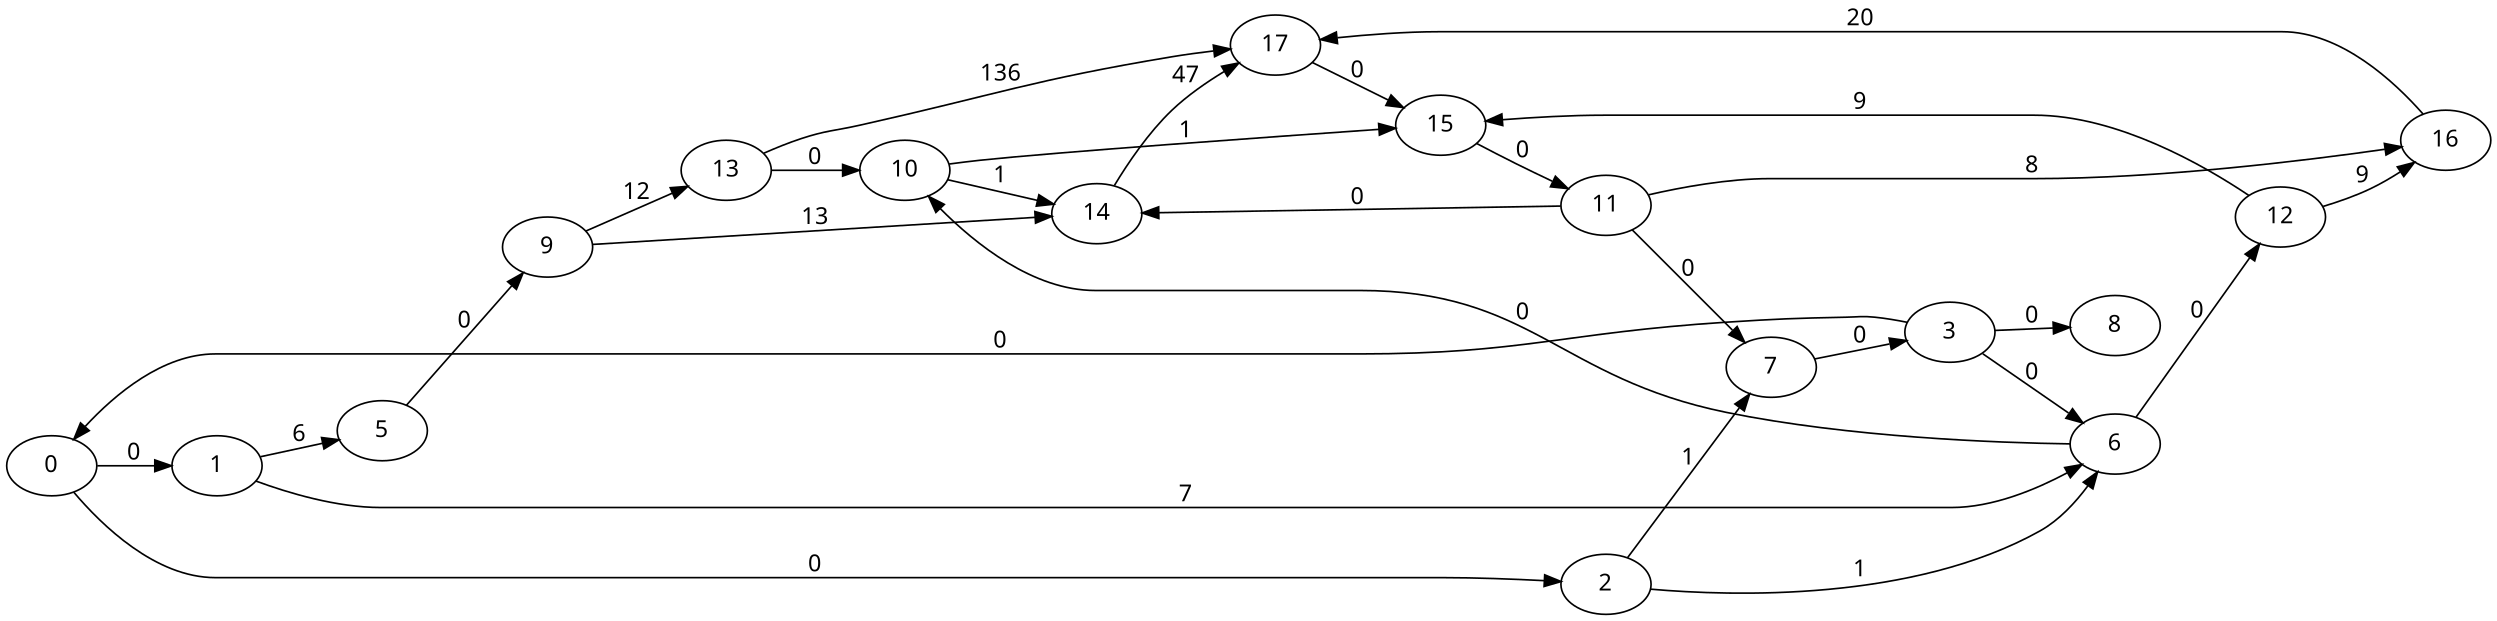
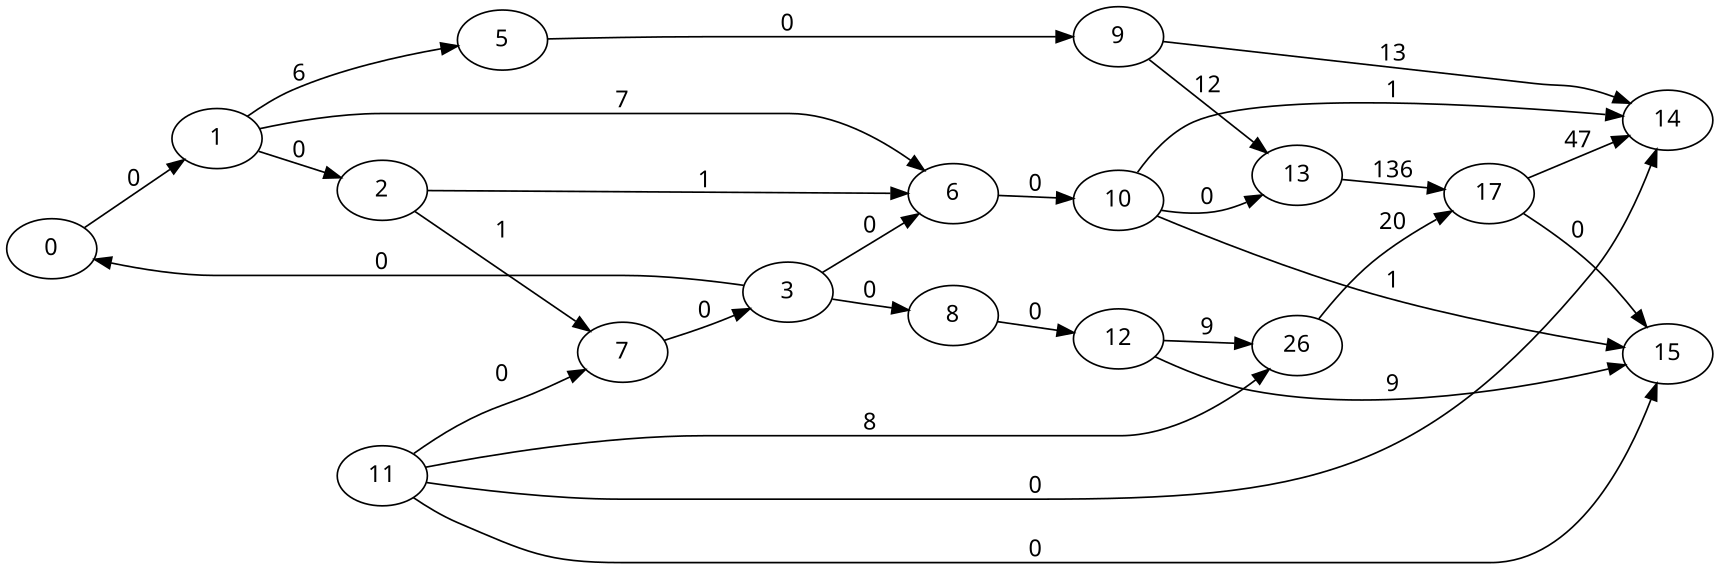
(1161, 121) -> (1571, 160)
(2446, 140) -> (1297, 346)
(1514, 163) -> (1066, 563)
(807, 170) -> (1205, 213)
(2193, 338) -> (1027, 326)
(795, 578) -> (292, 162)
